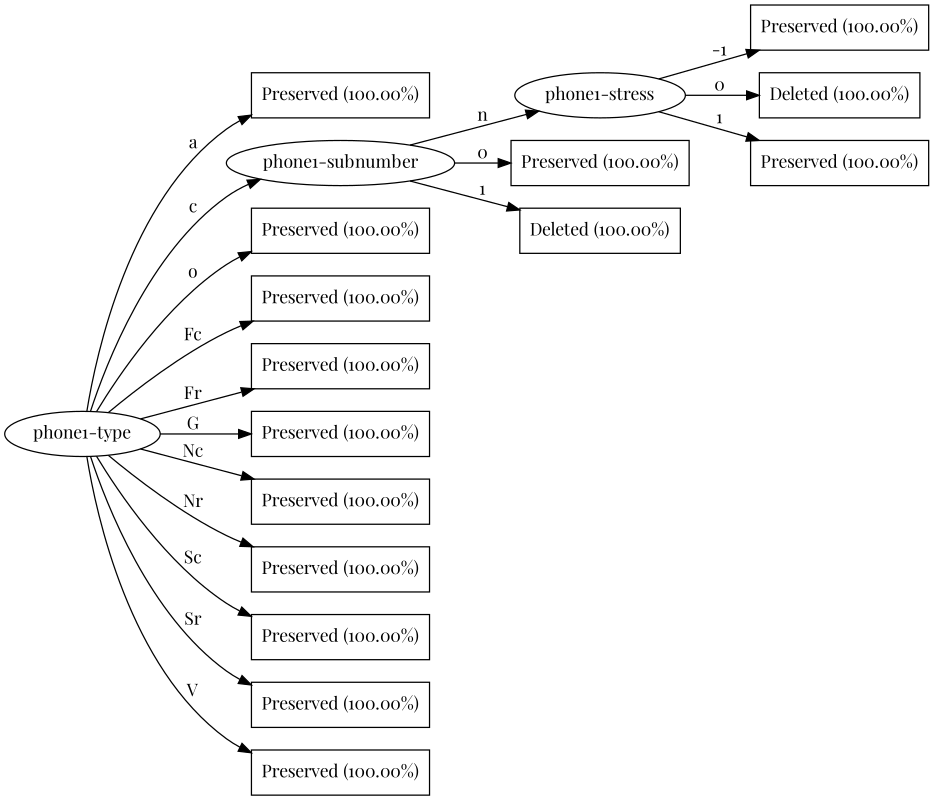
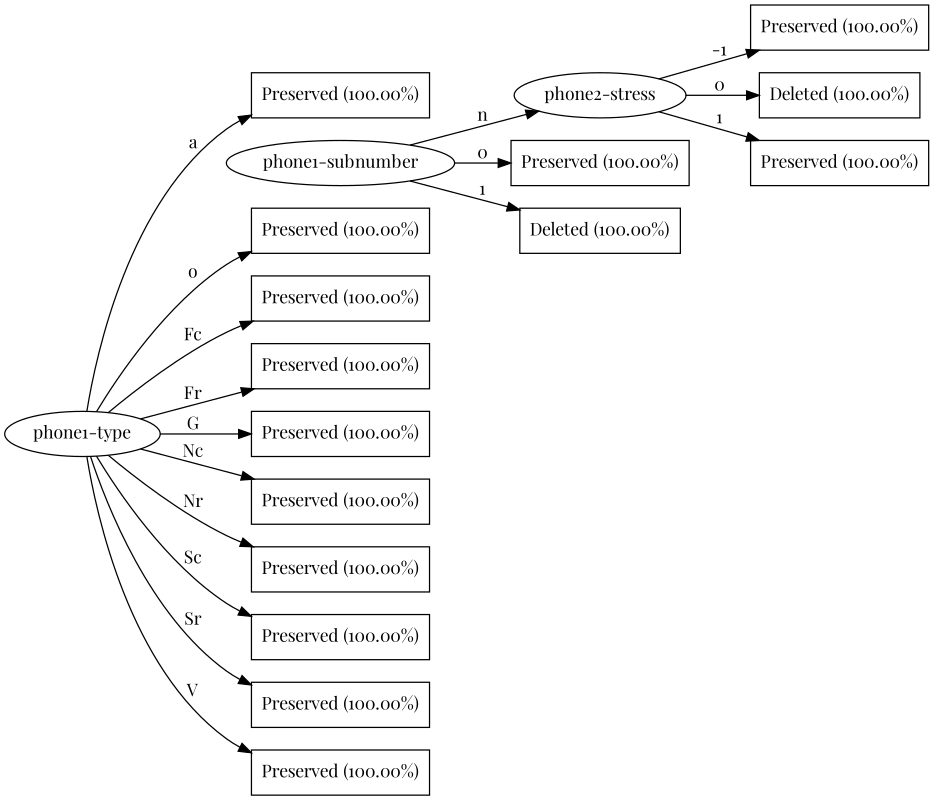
(600, 95) -> (600, 95)
(150, 283) -> none
